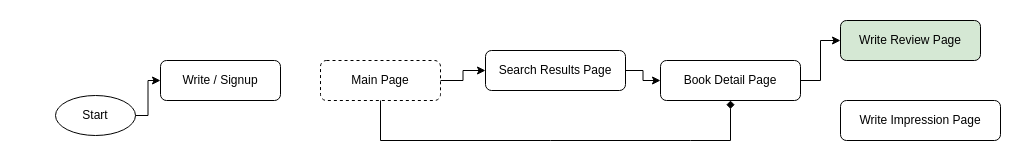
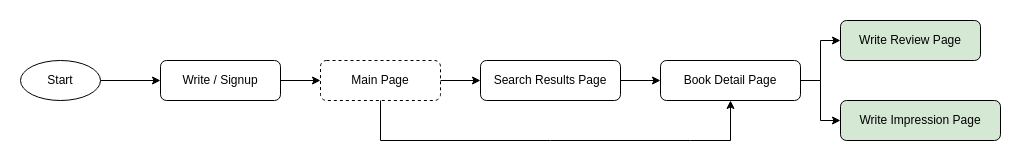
(556, 71) -> (551, 81)
none -> (297, 81)
none -> (821, 108)
(731, 109) -> (731, 108)
(96, 116) -> (61, 81)
(921, 121) -> (921, 121)
